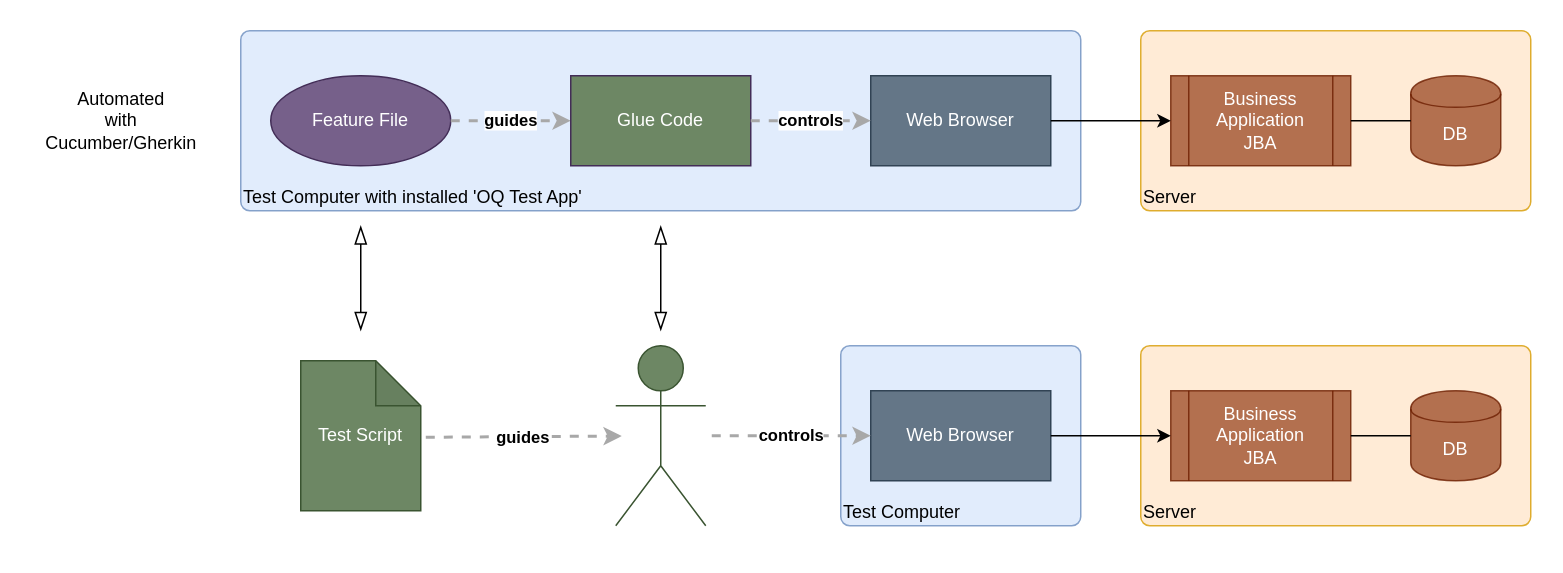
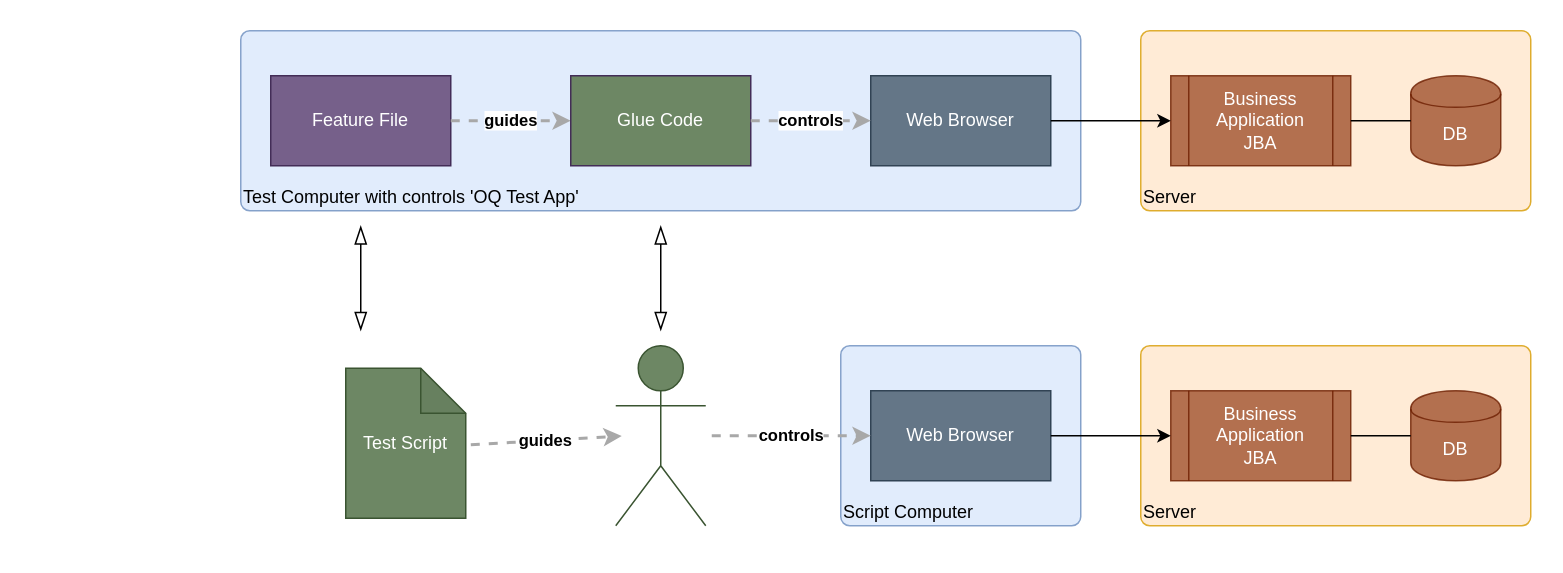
(121, 121) -> none
(361, 121) -> (361, 121)
(427, 195) -> (427, 195)
(361, 436) -> (406, 443)
(907, 510) -> (915, 510)
(662, 547) -> (662, 547)
